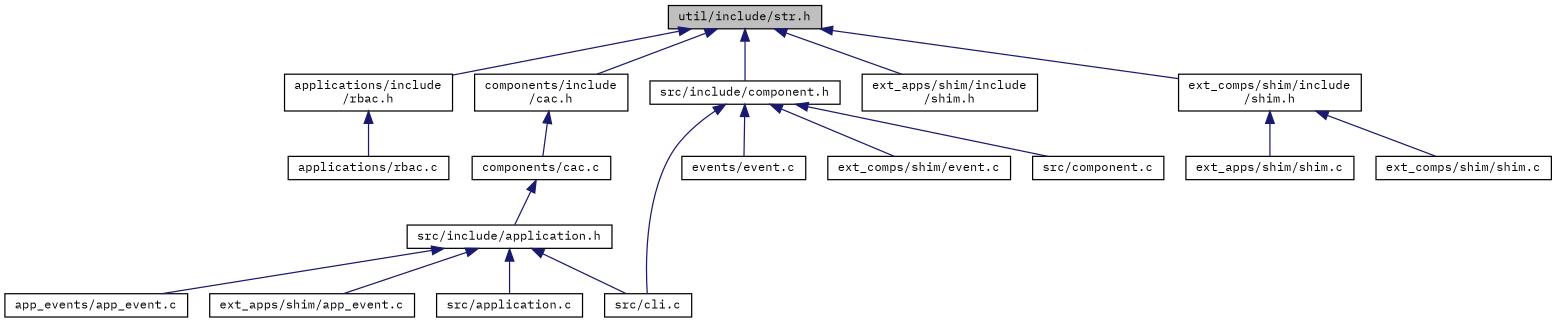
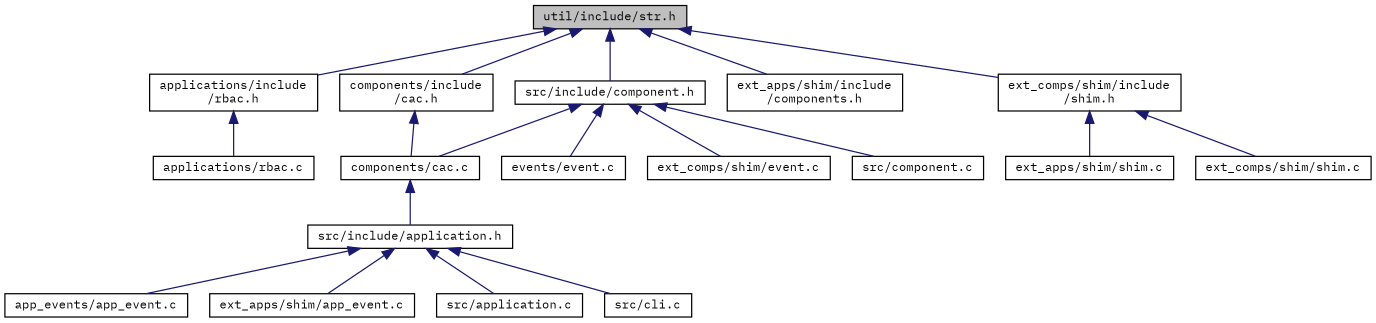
(950, 93) -> (815, 93)
(656, 192) -> (504, 132)
